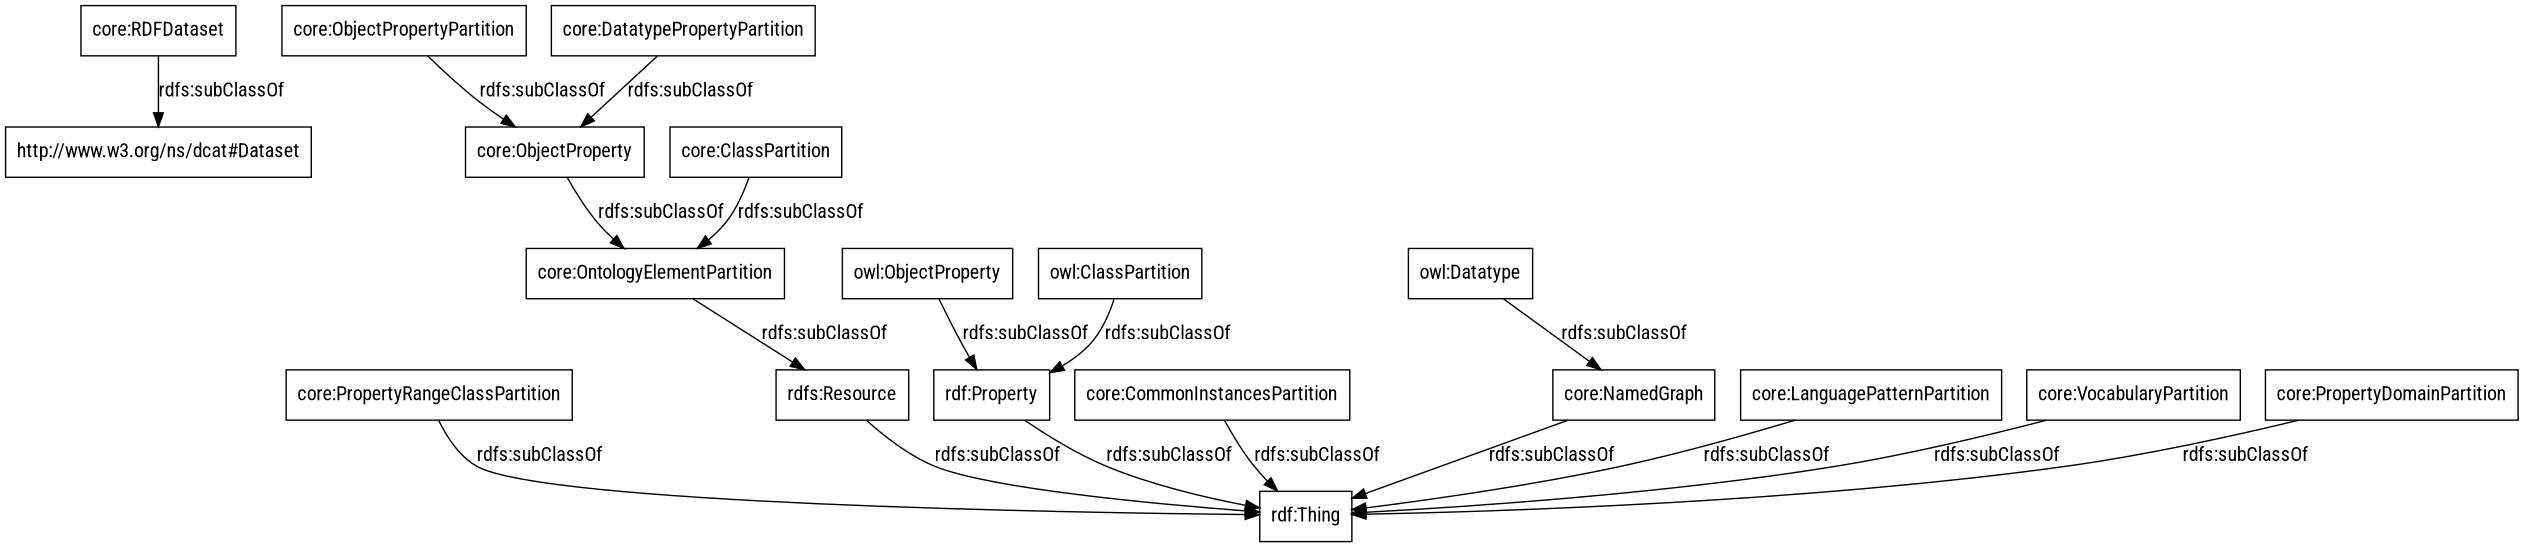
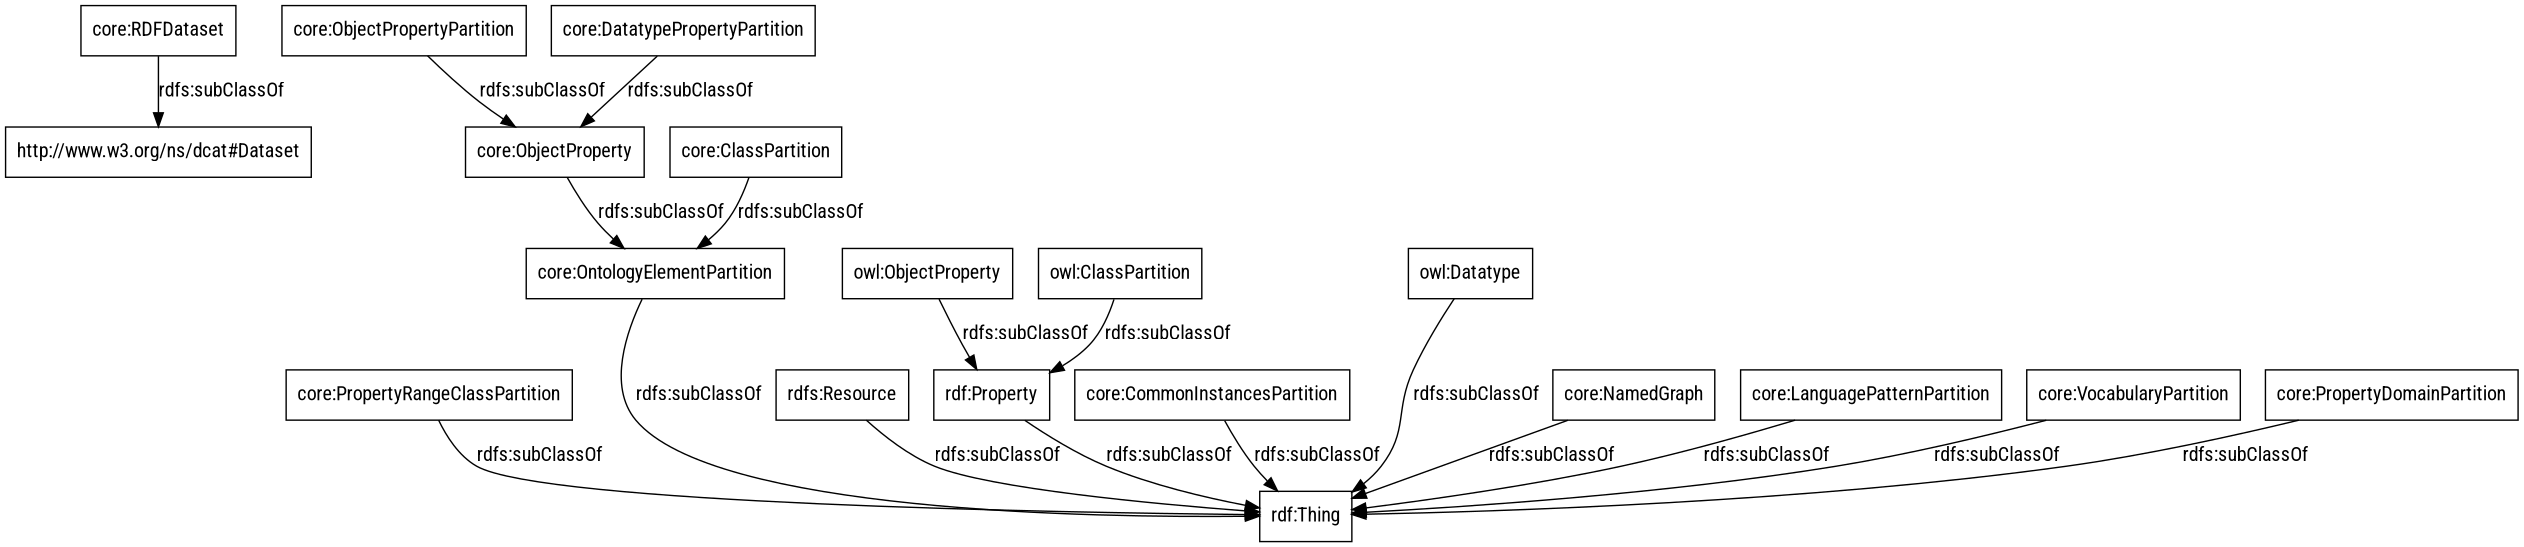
(1546, 330) -> (1406, 391)
(743, 331) -> (850, 495)
